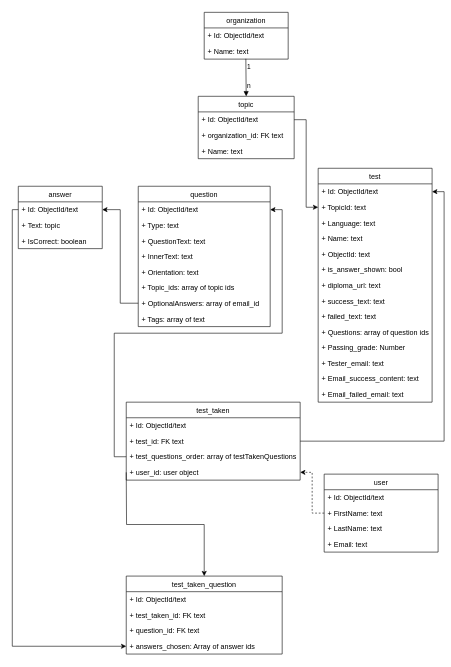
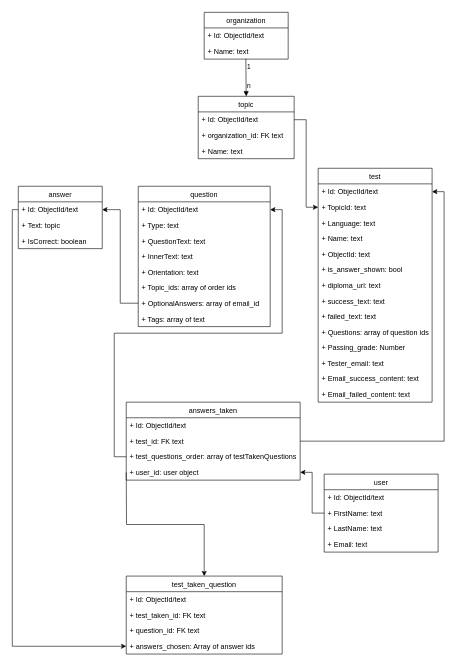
(195, 288) -> (196, 288)
(366, 395) -> (371, 395)
(213, 410) -> (213, 410)
(312, 495) -> (312, 495)
